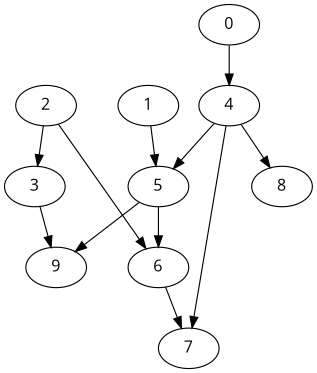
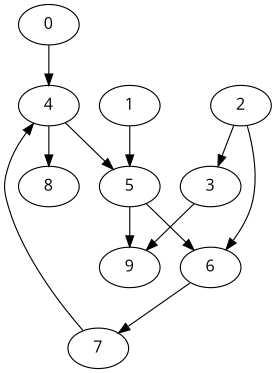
(210, 221) -> (20, 238)
